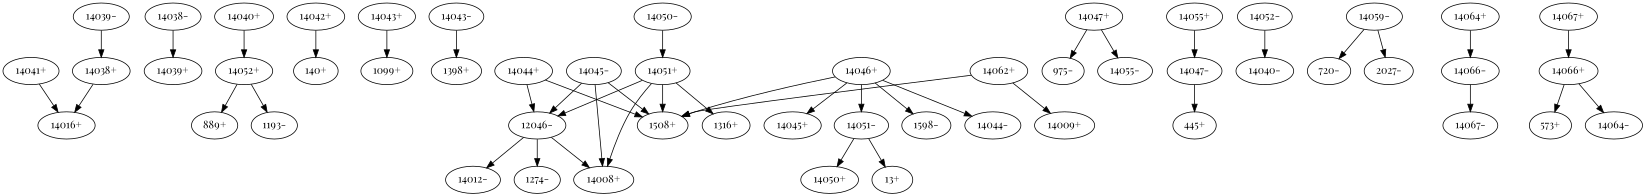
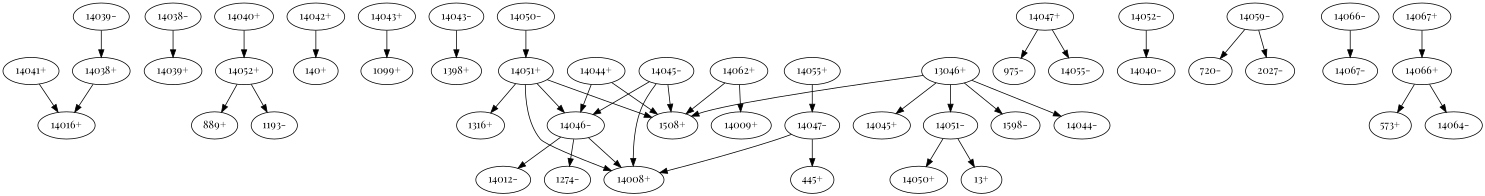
(1470, 17) -> none
(861, 71) -> (950, 71)
(537, 125) -> (576, 125)
none -> (730, 154)
